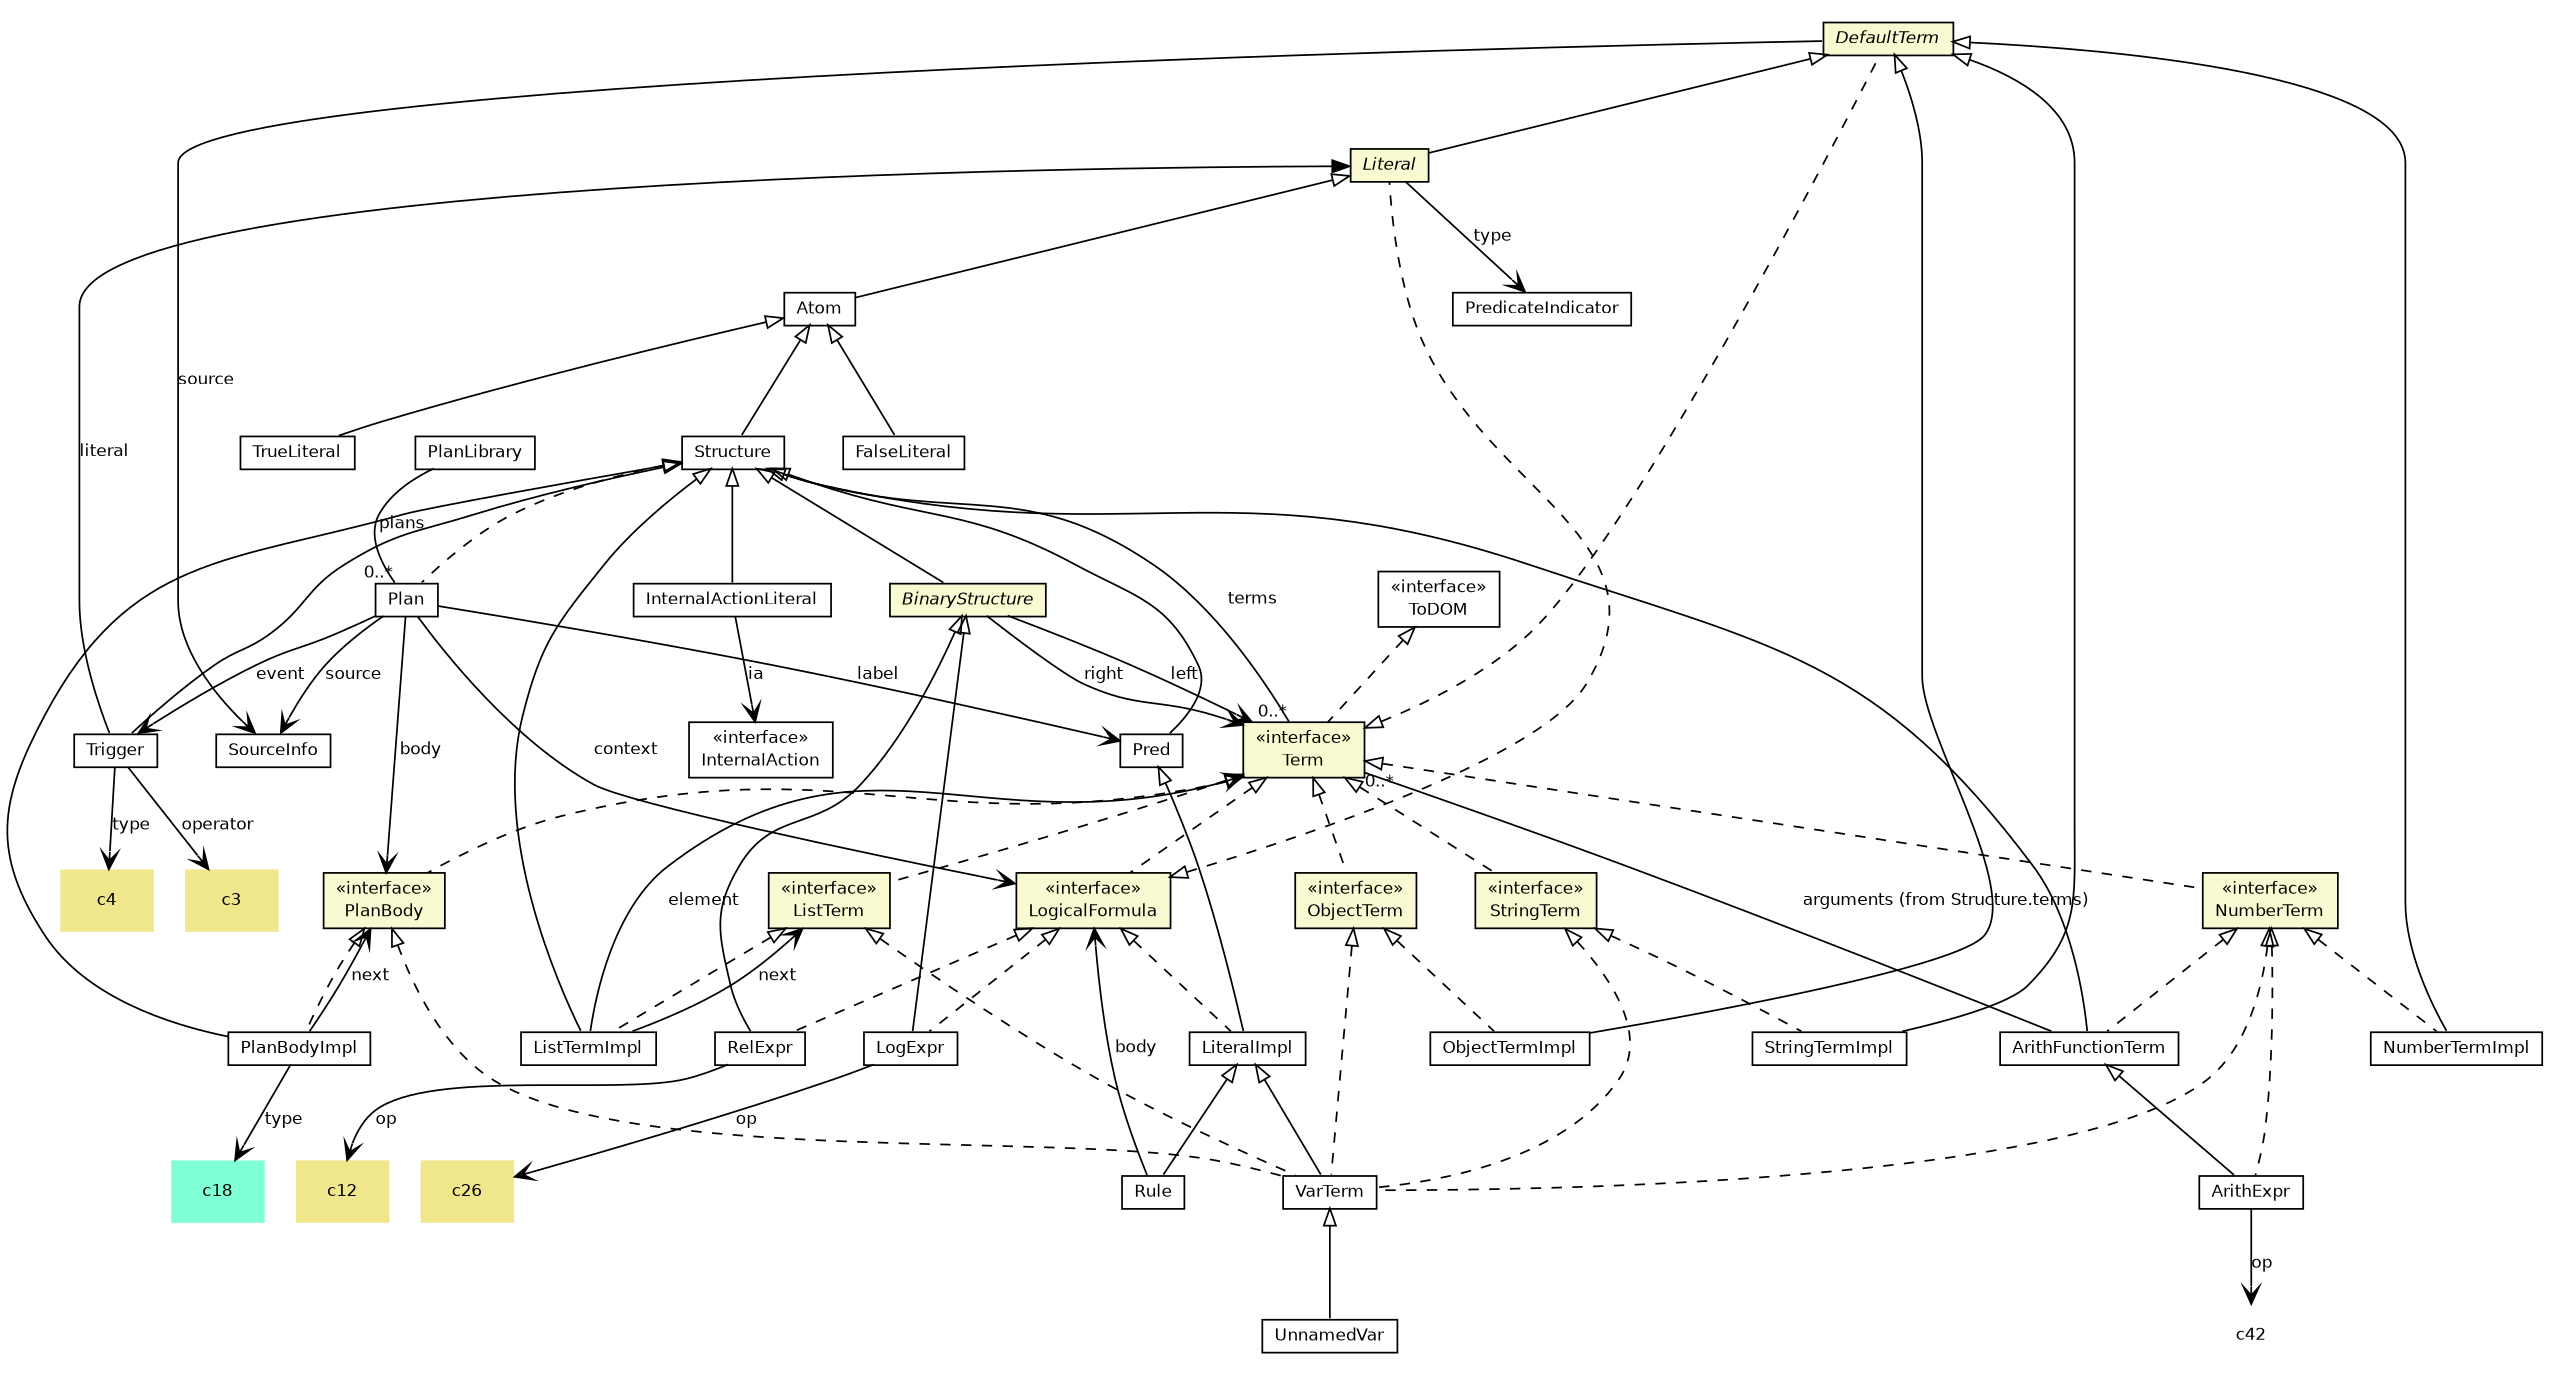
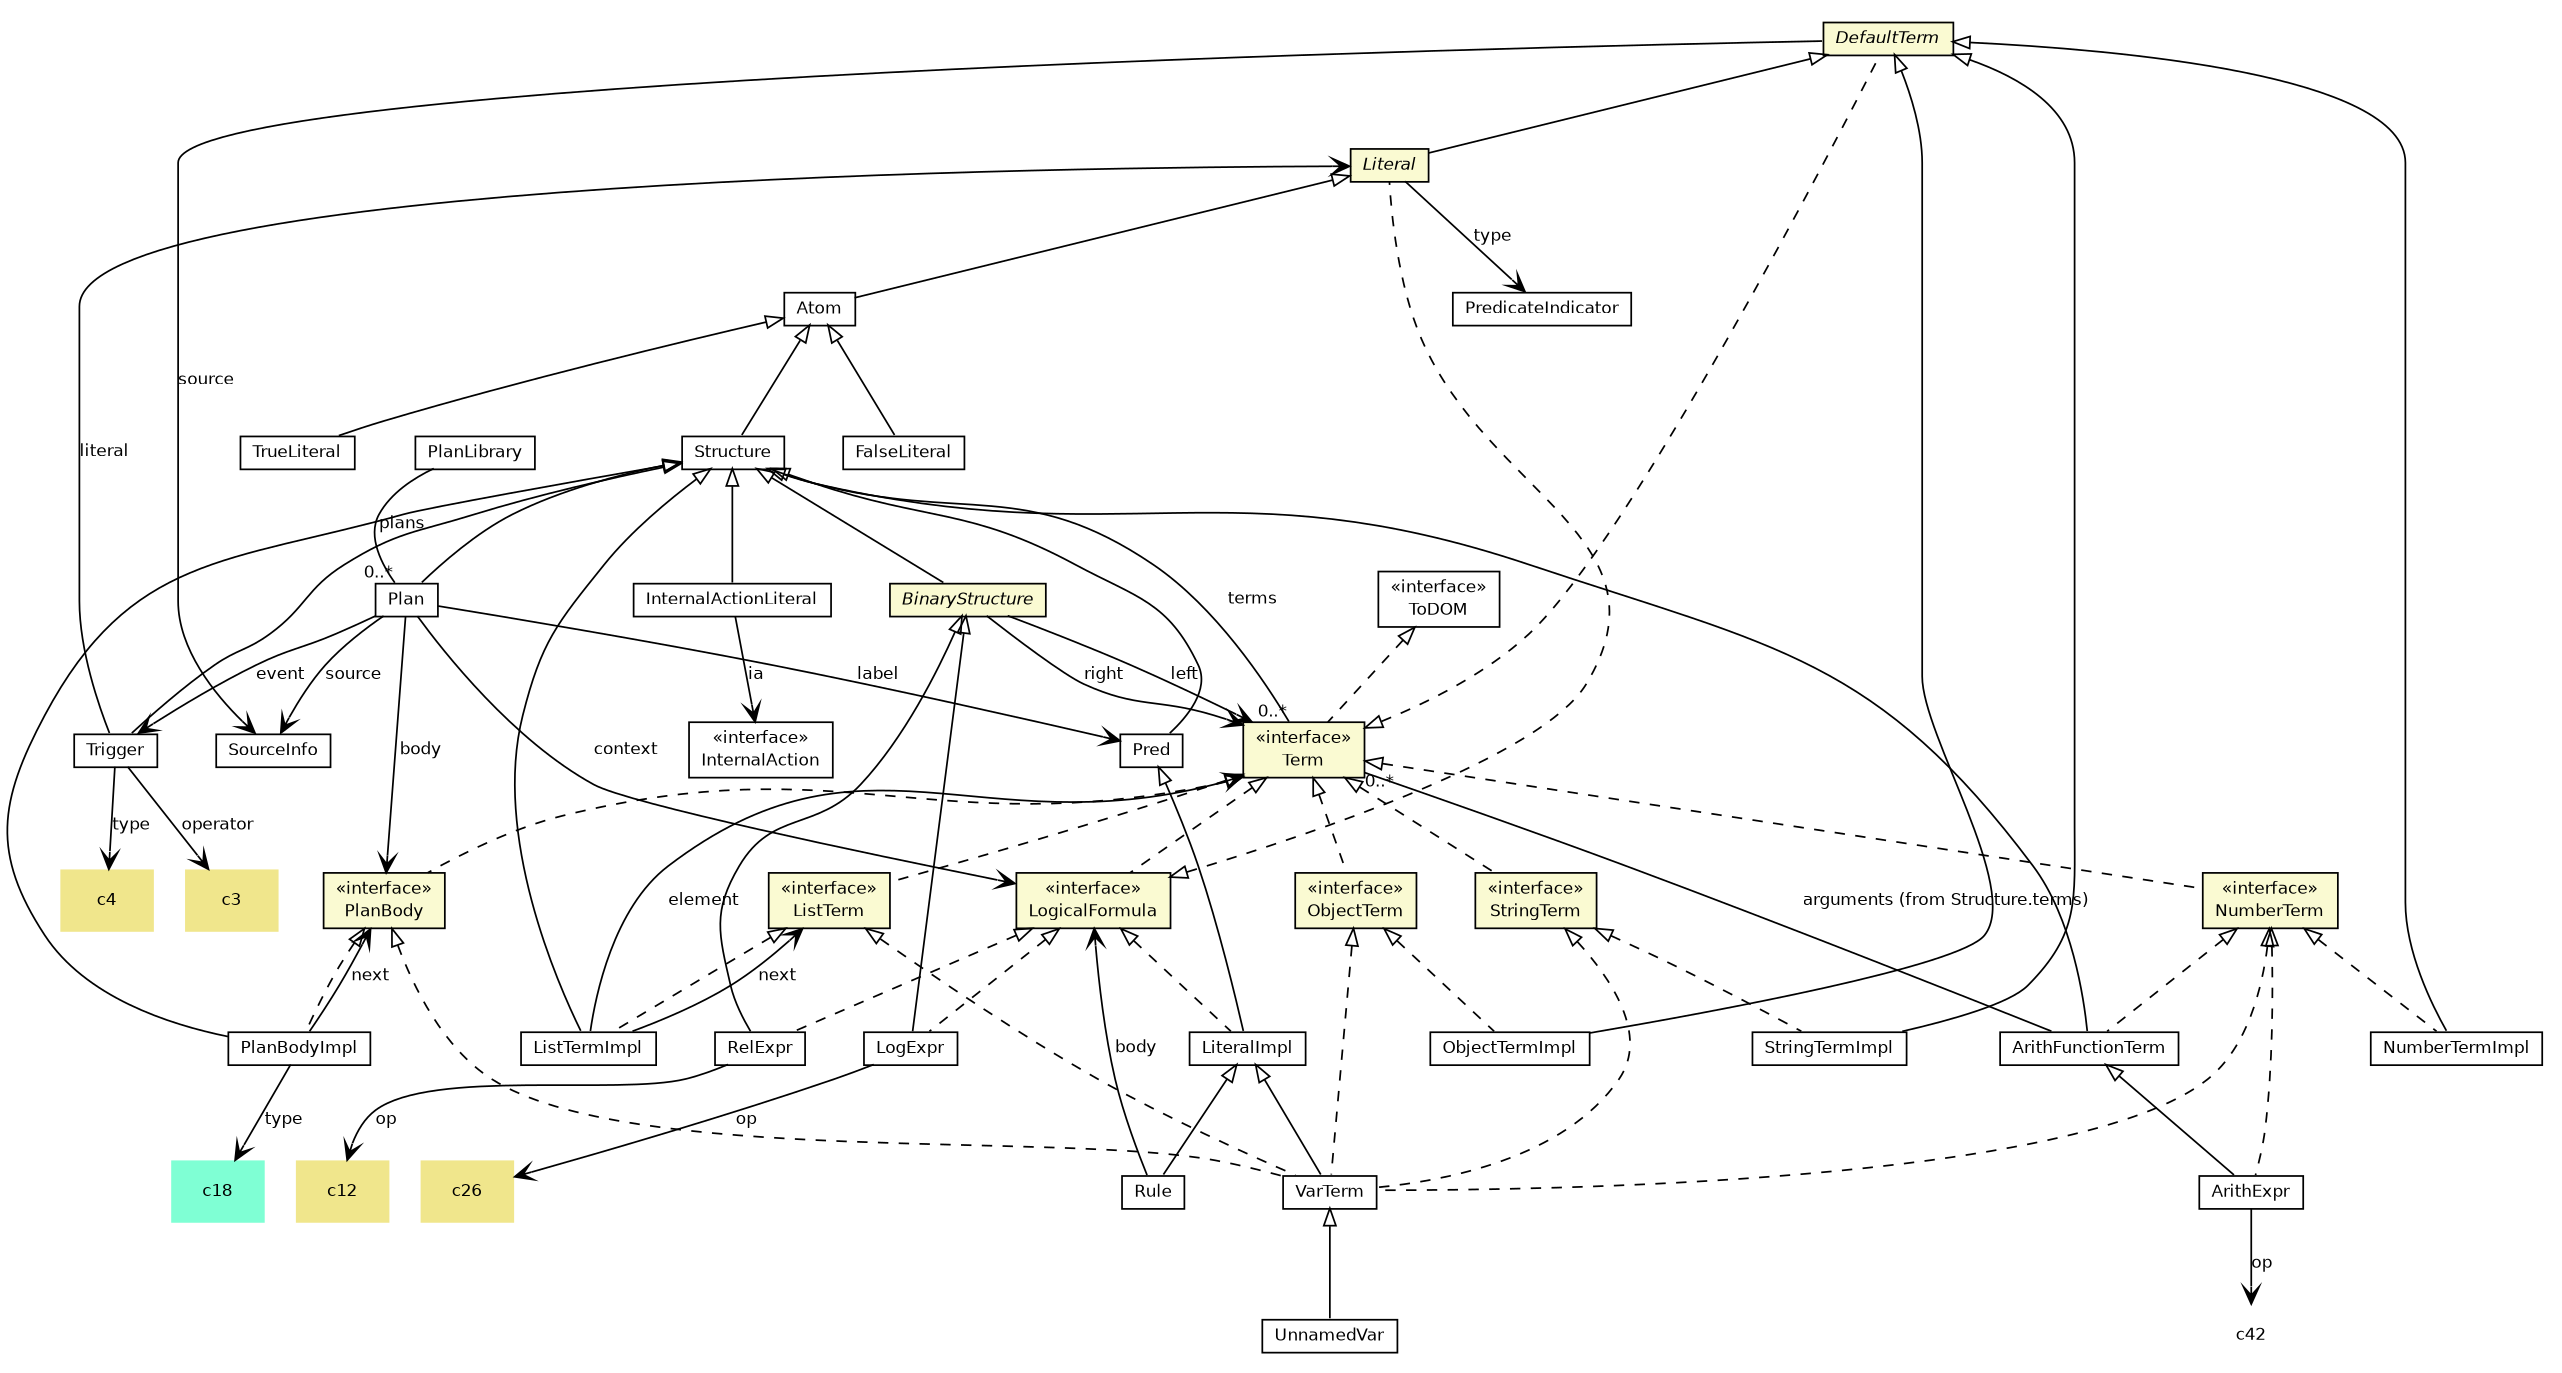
(479, 200) -> (479, 200)
(509, 516) -> (509, 516)
